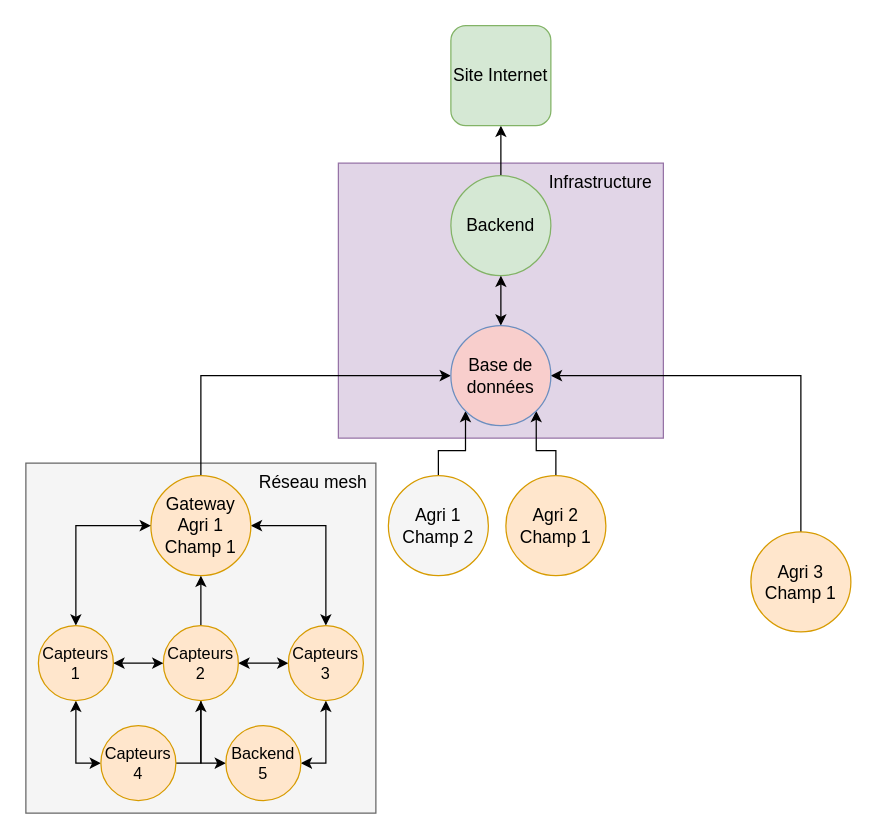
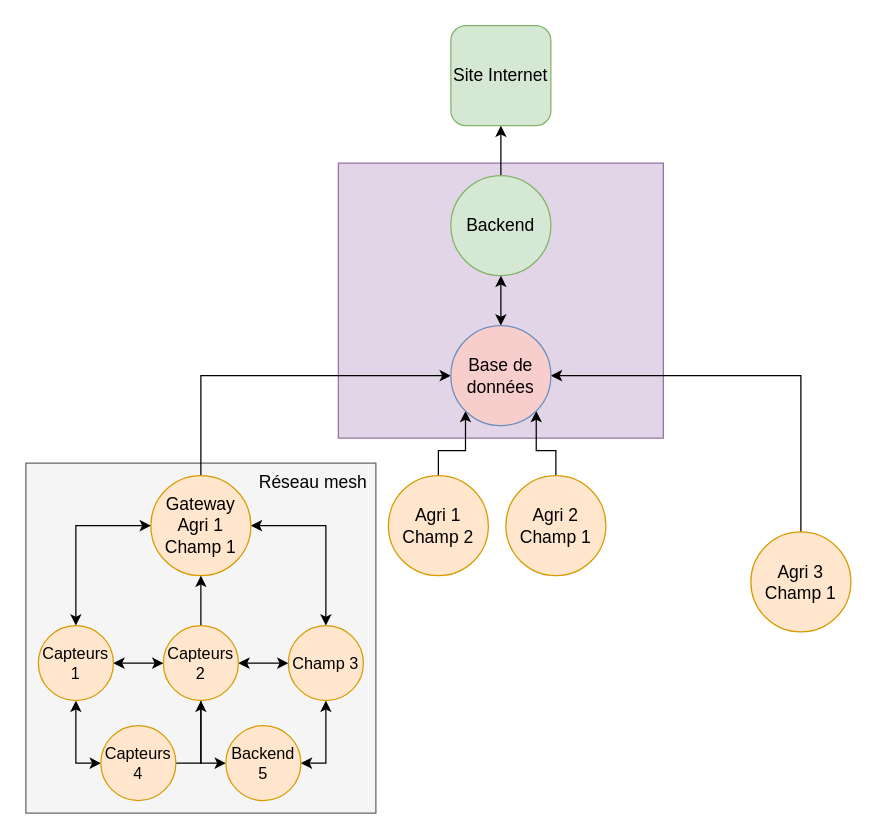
(601, 182) -> none
(438, 526) -> (438, 526)
(326, 663) -> (326, 663)
